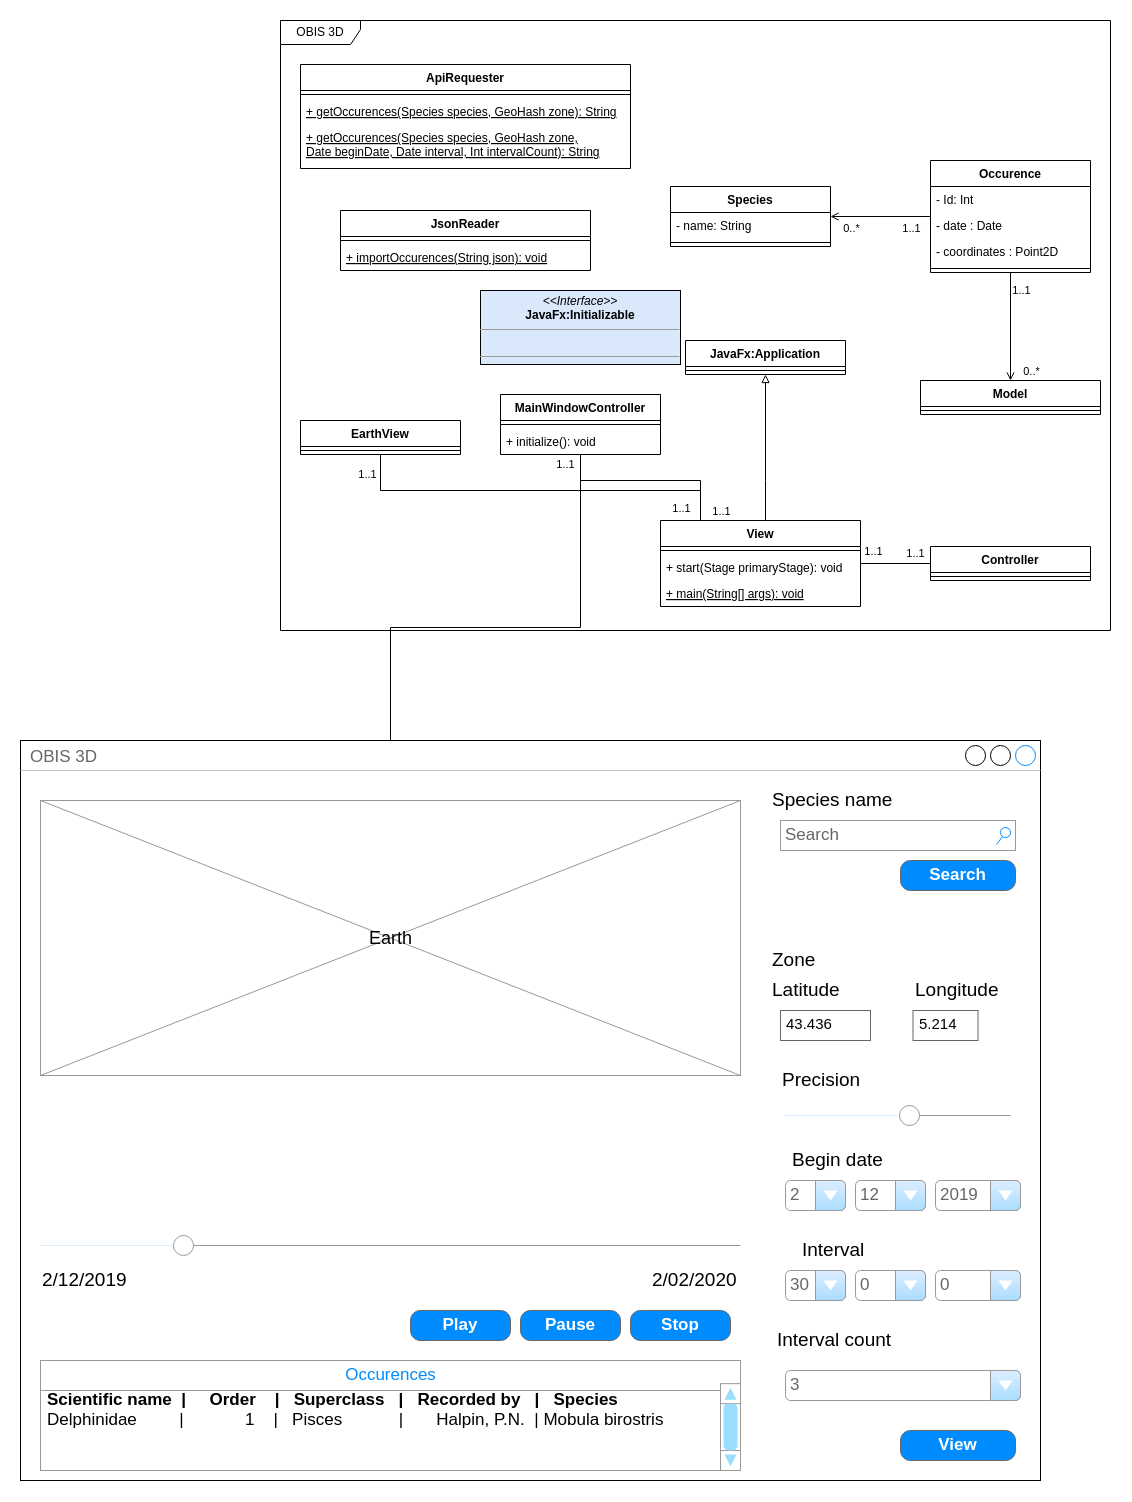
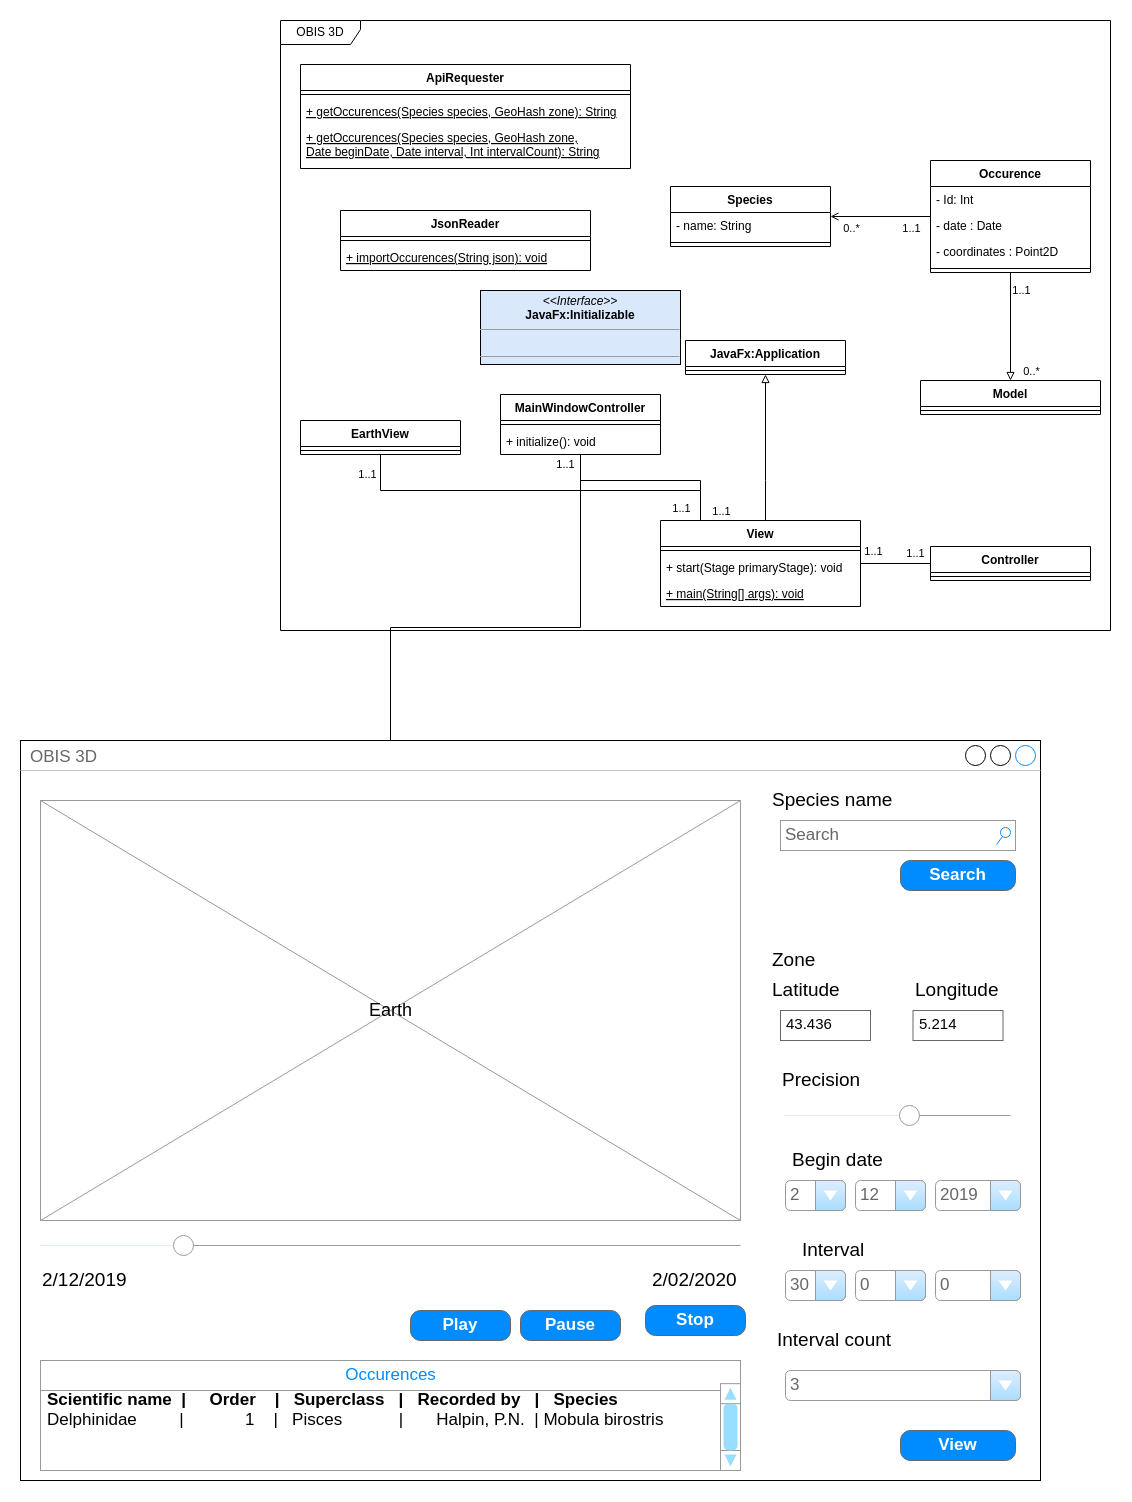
(1011, 374) -> (1011, 371)
(391, 938) -> (391, 1011)
(946, 1026) -> (958, 1026)
(681, 1326) -> (696, 1321)
